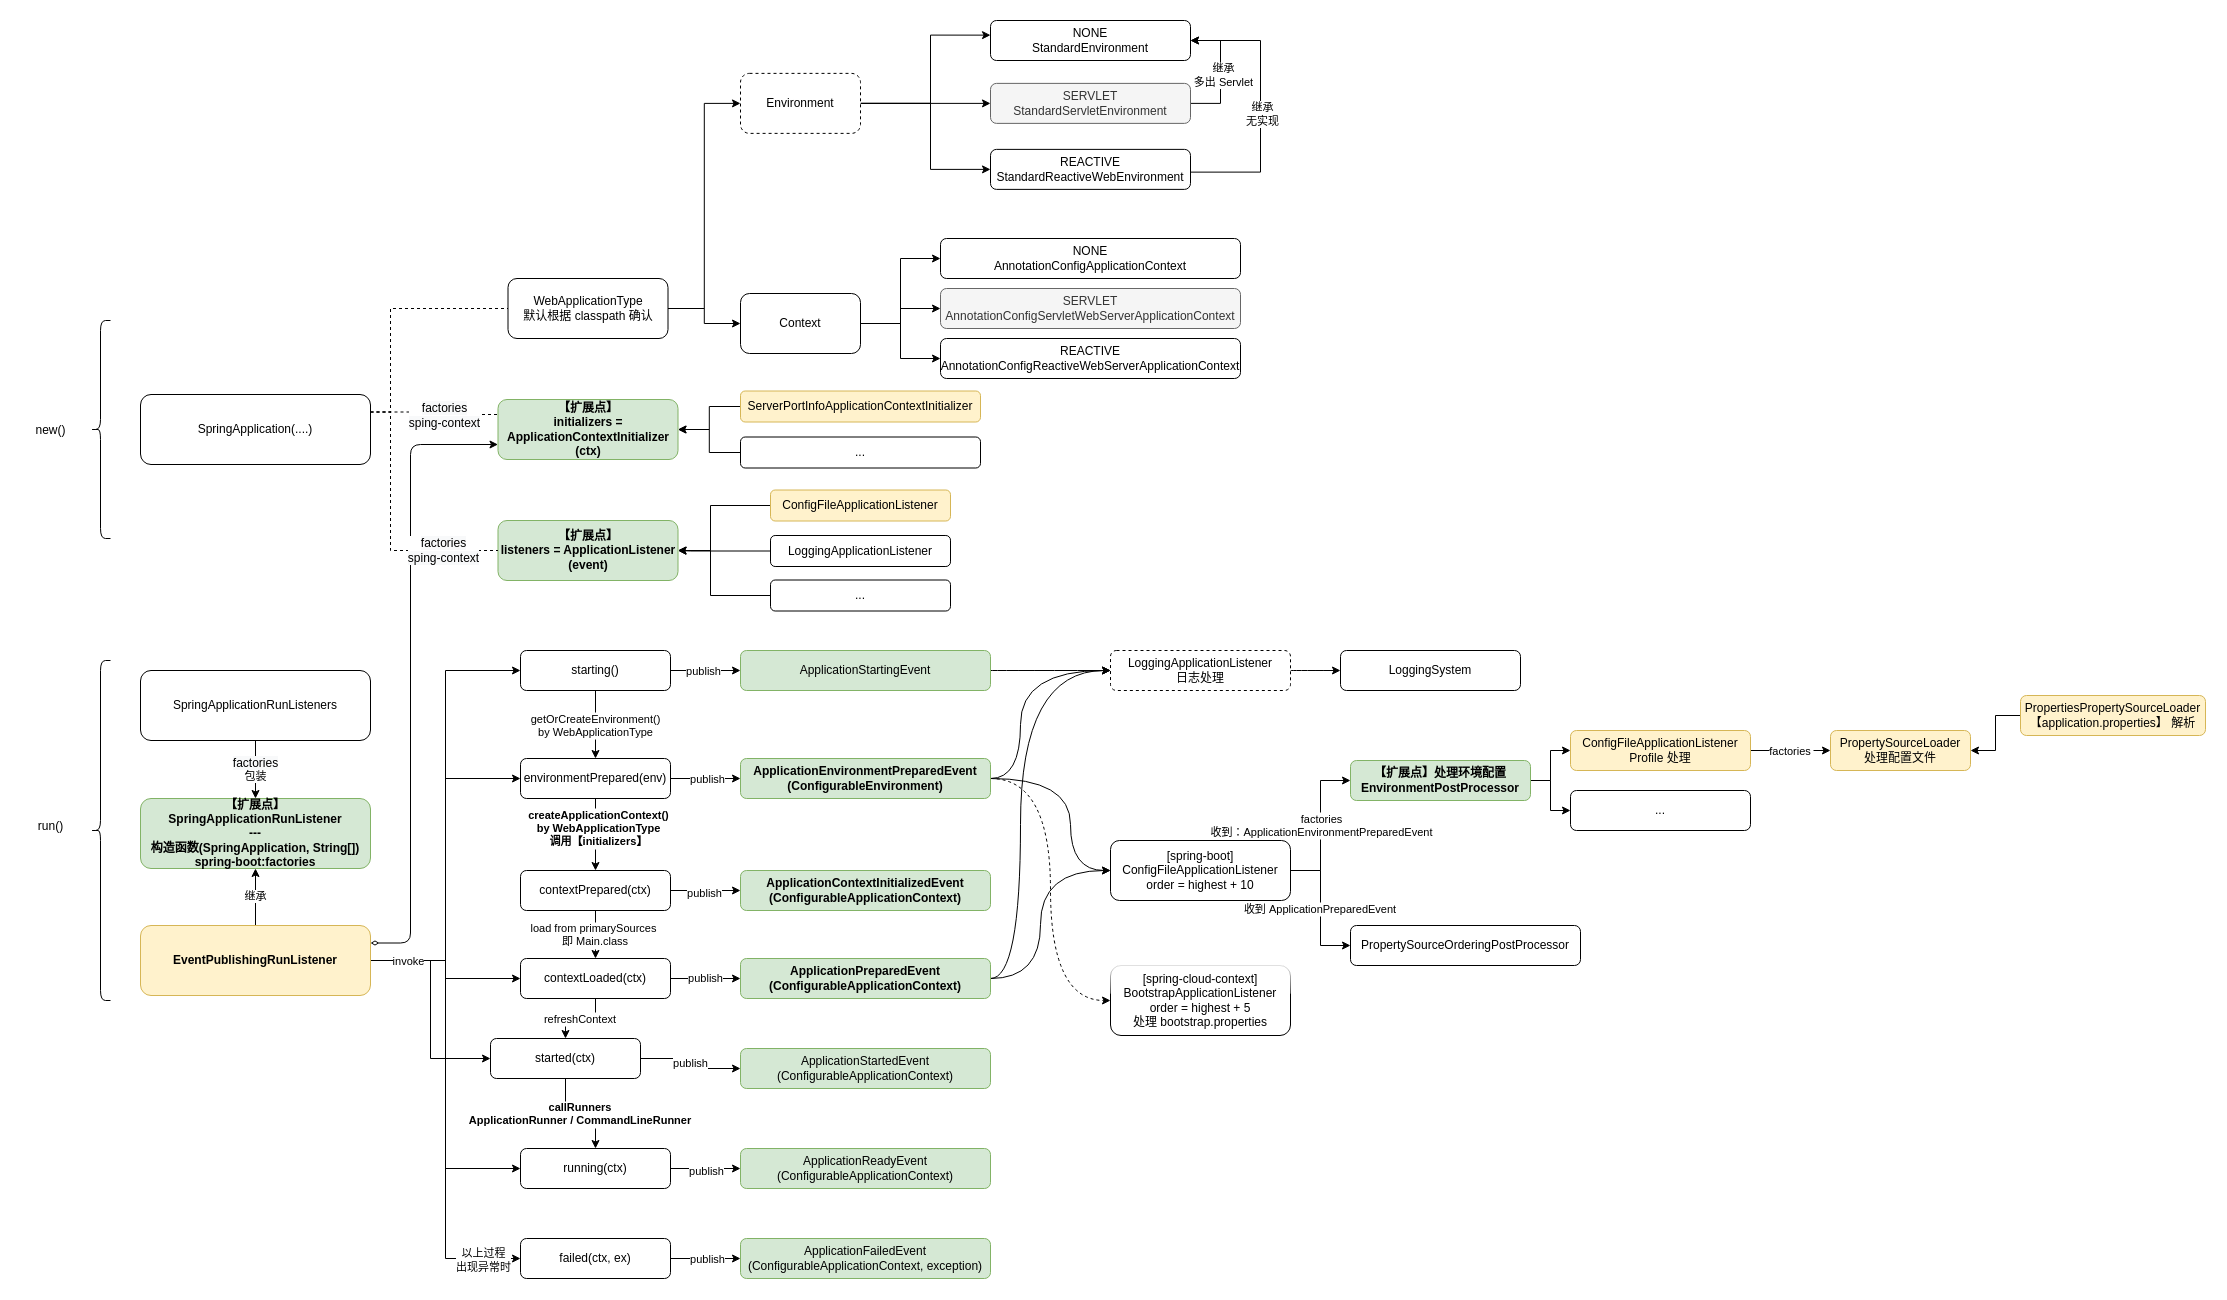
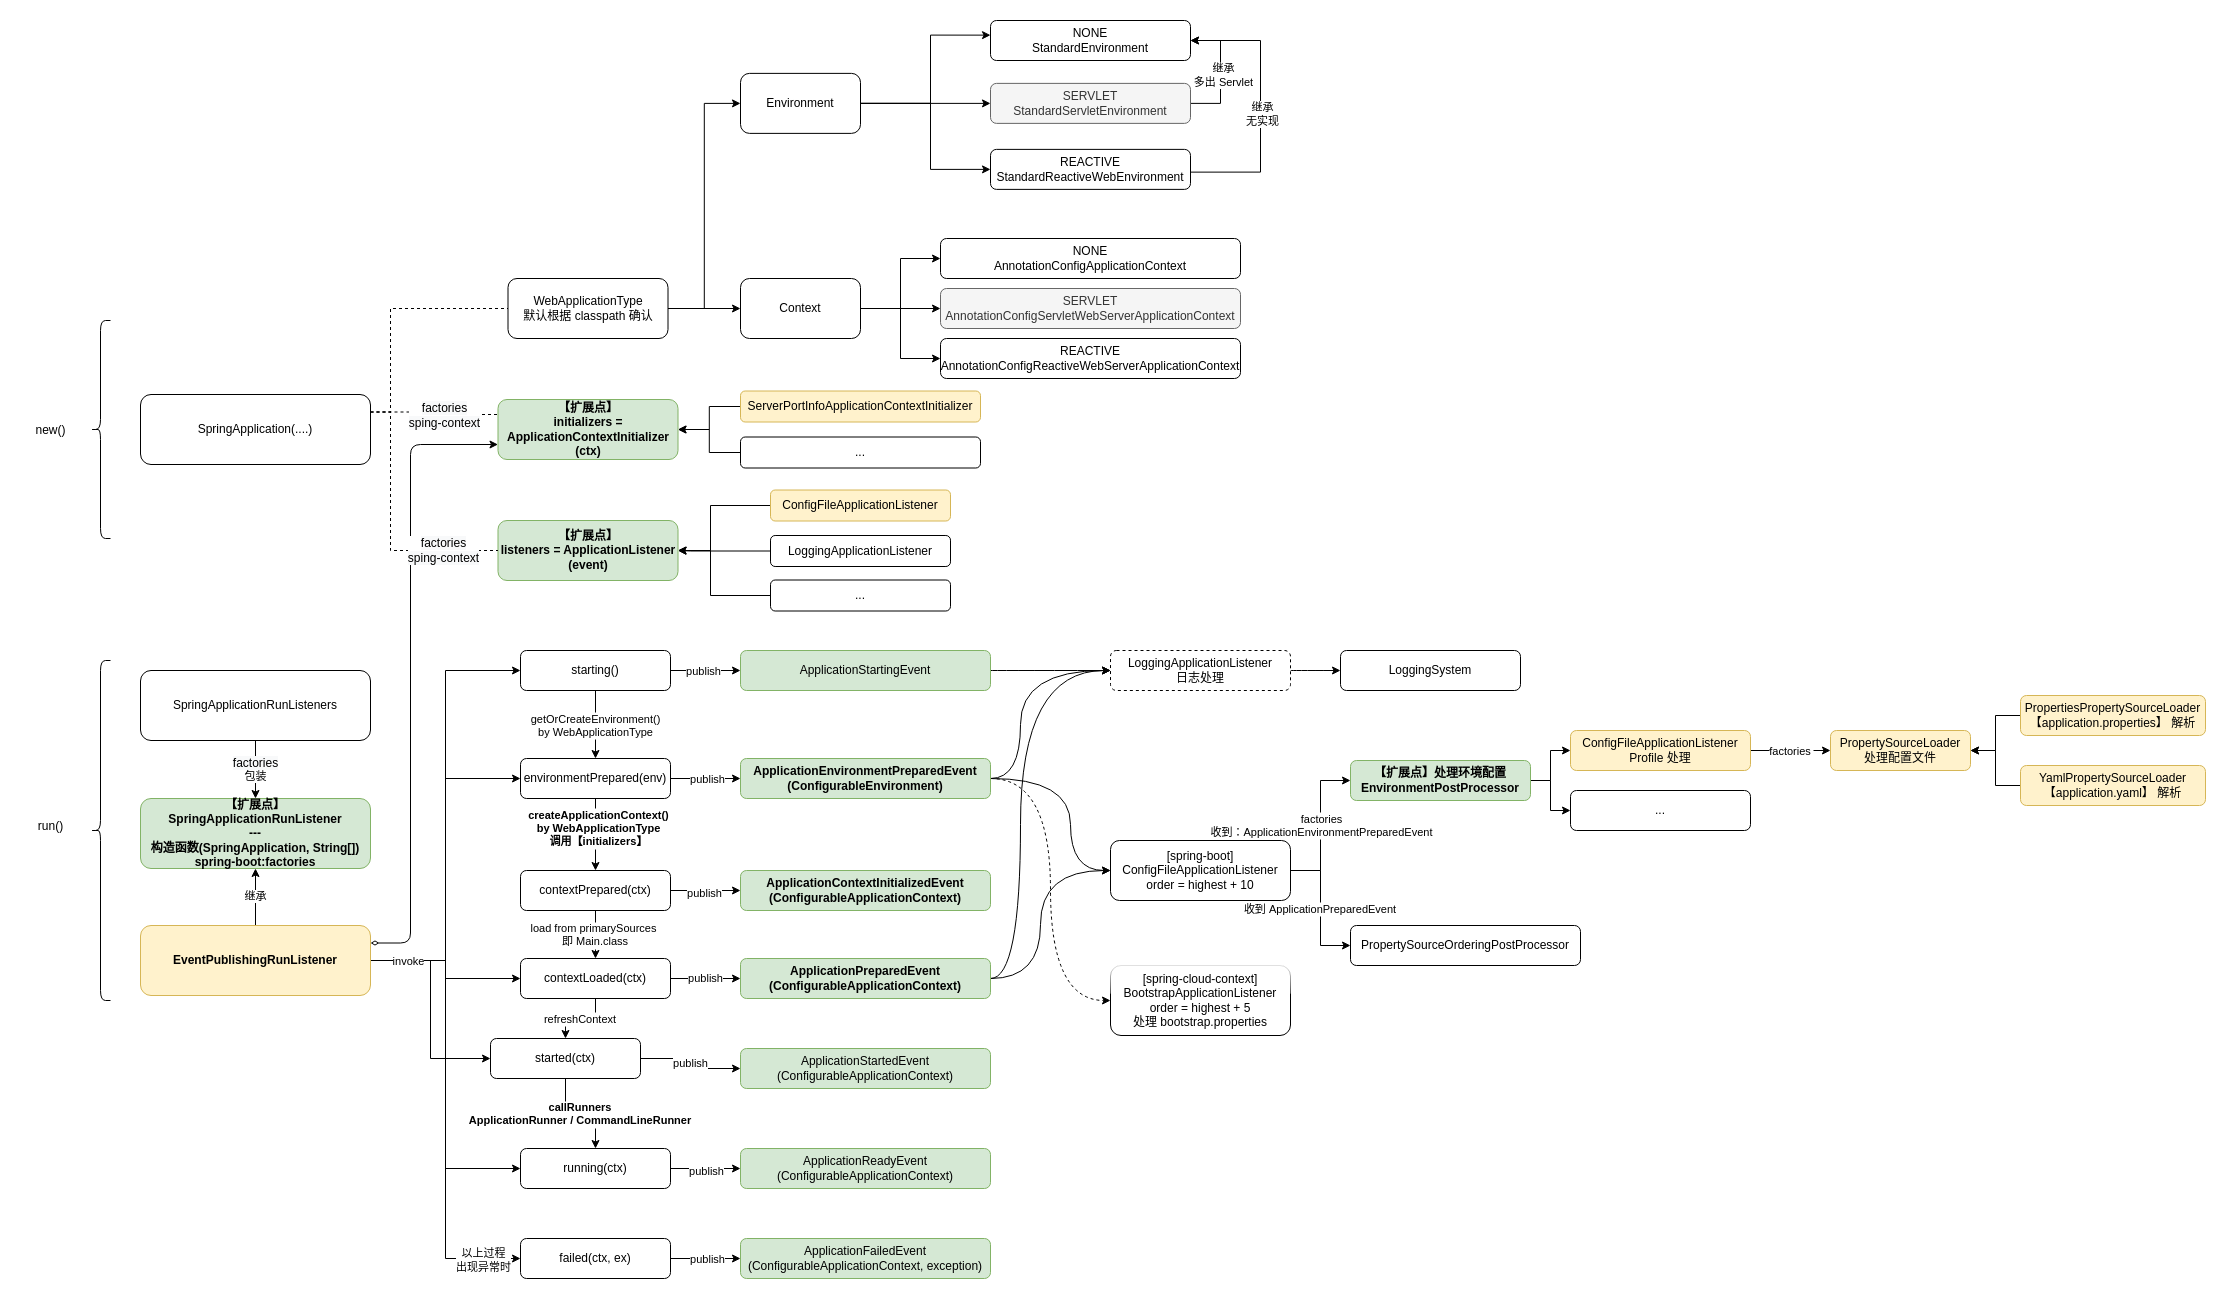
(801, 103) -> (801, 103)
(801, 324) -> (801, 309)
none -> (1996, 782)
none -> (2113, 786)
